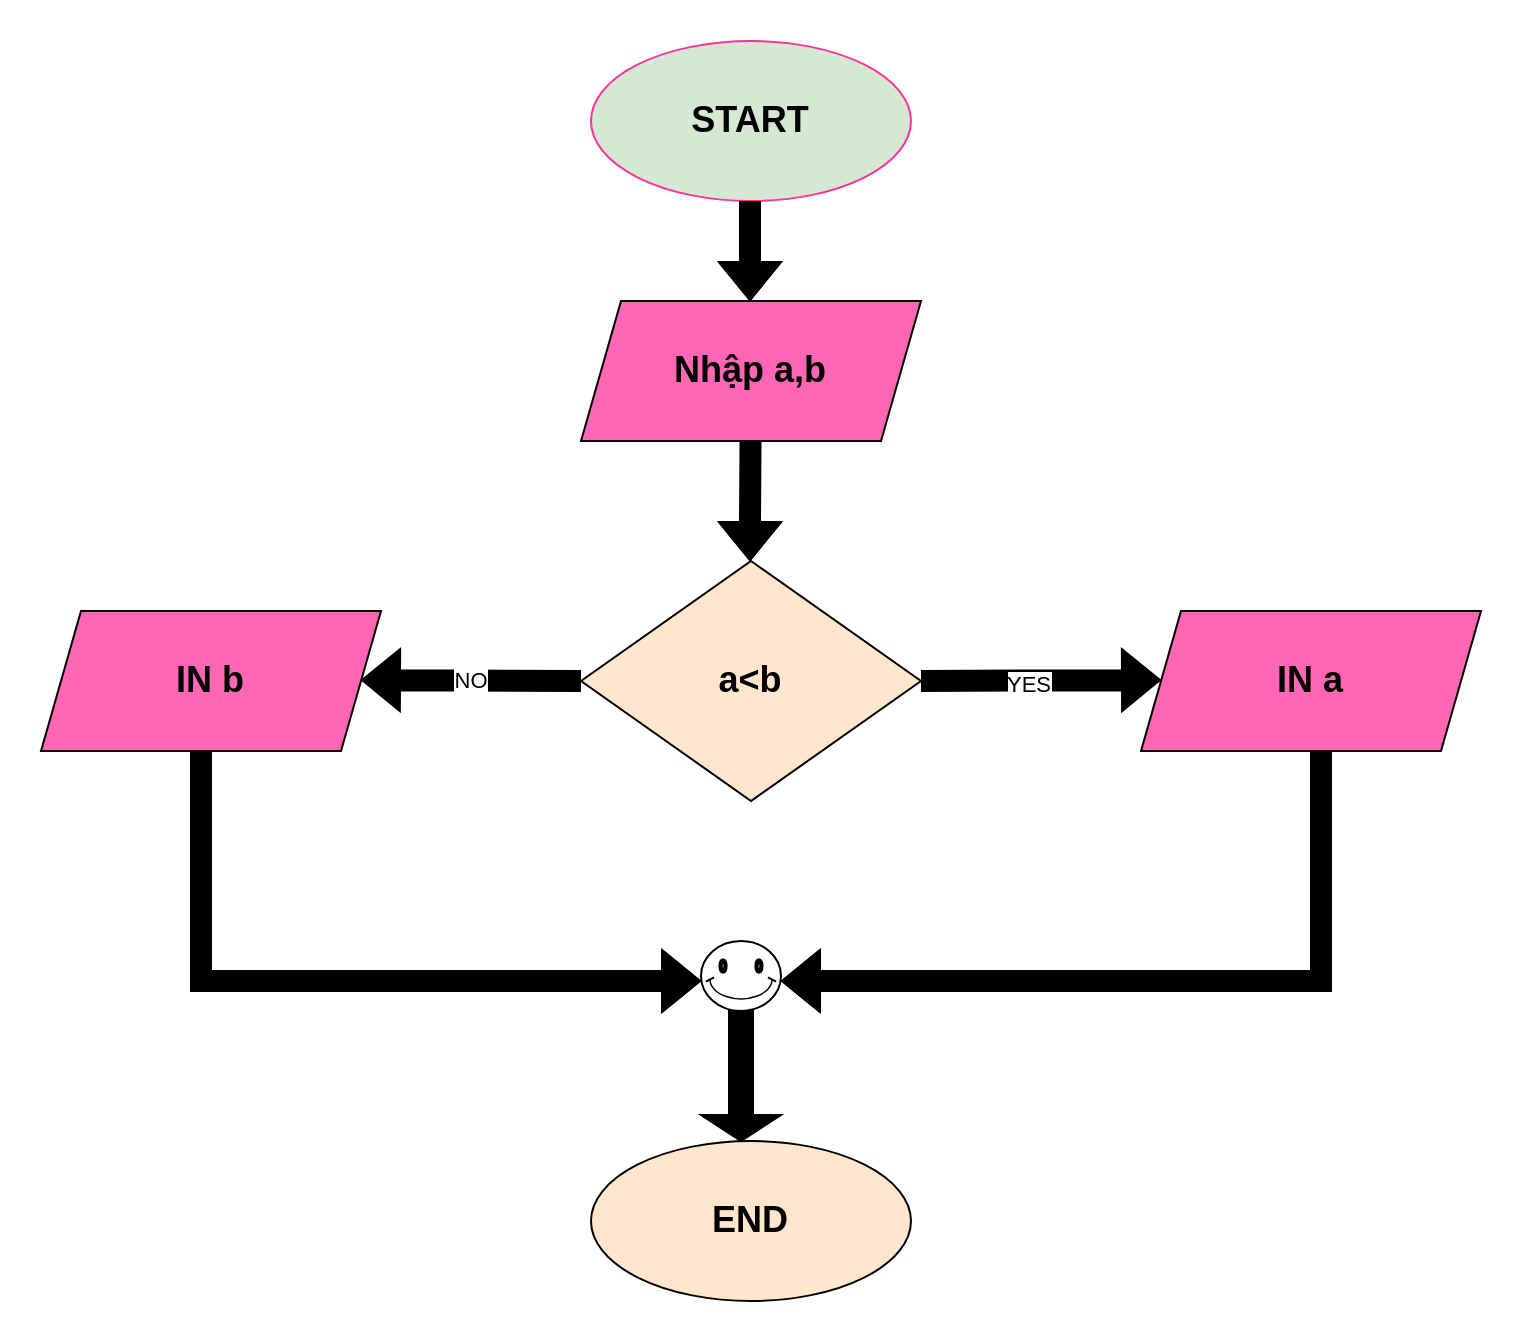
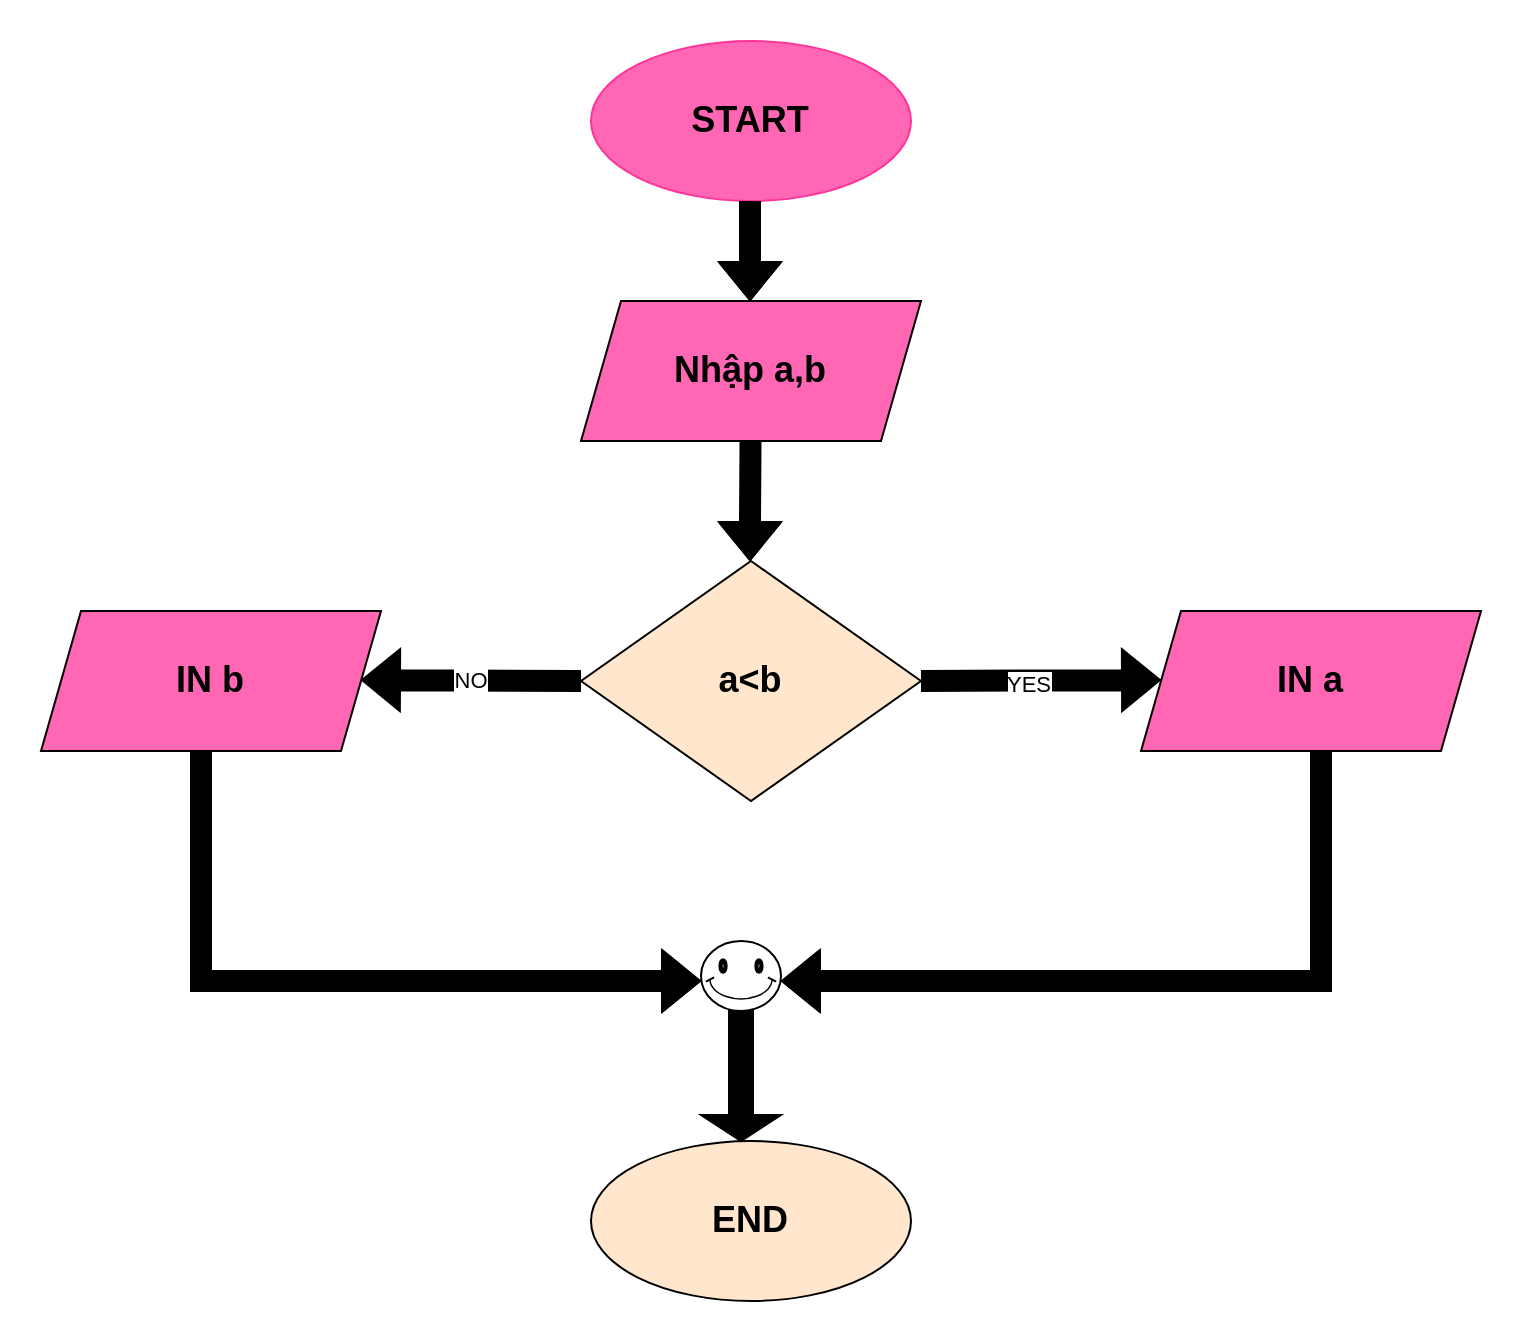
(751, 121) -> (751, 121)
